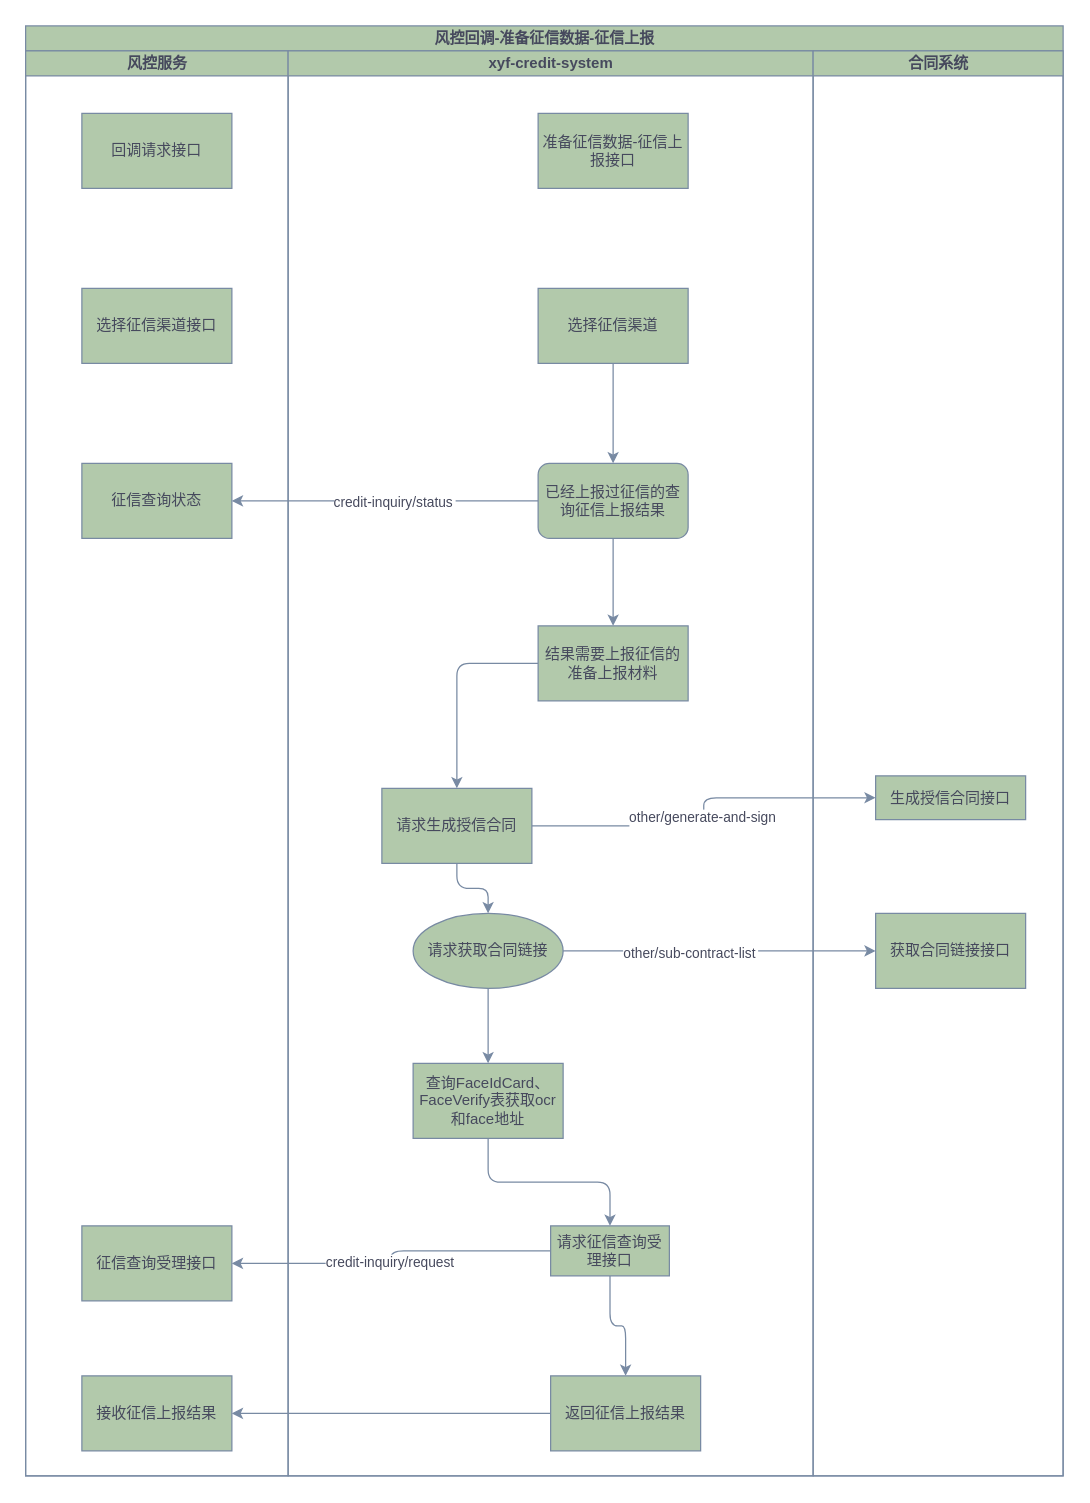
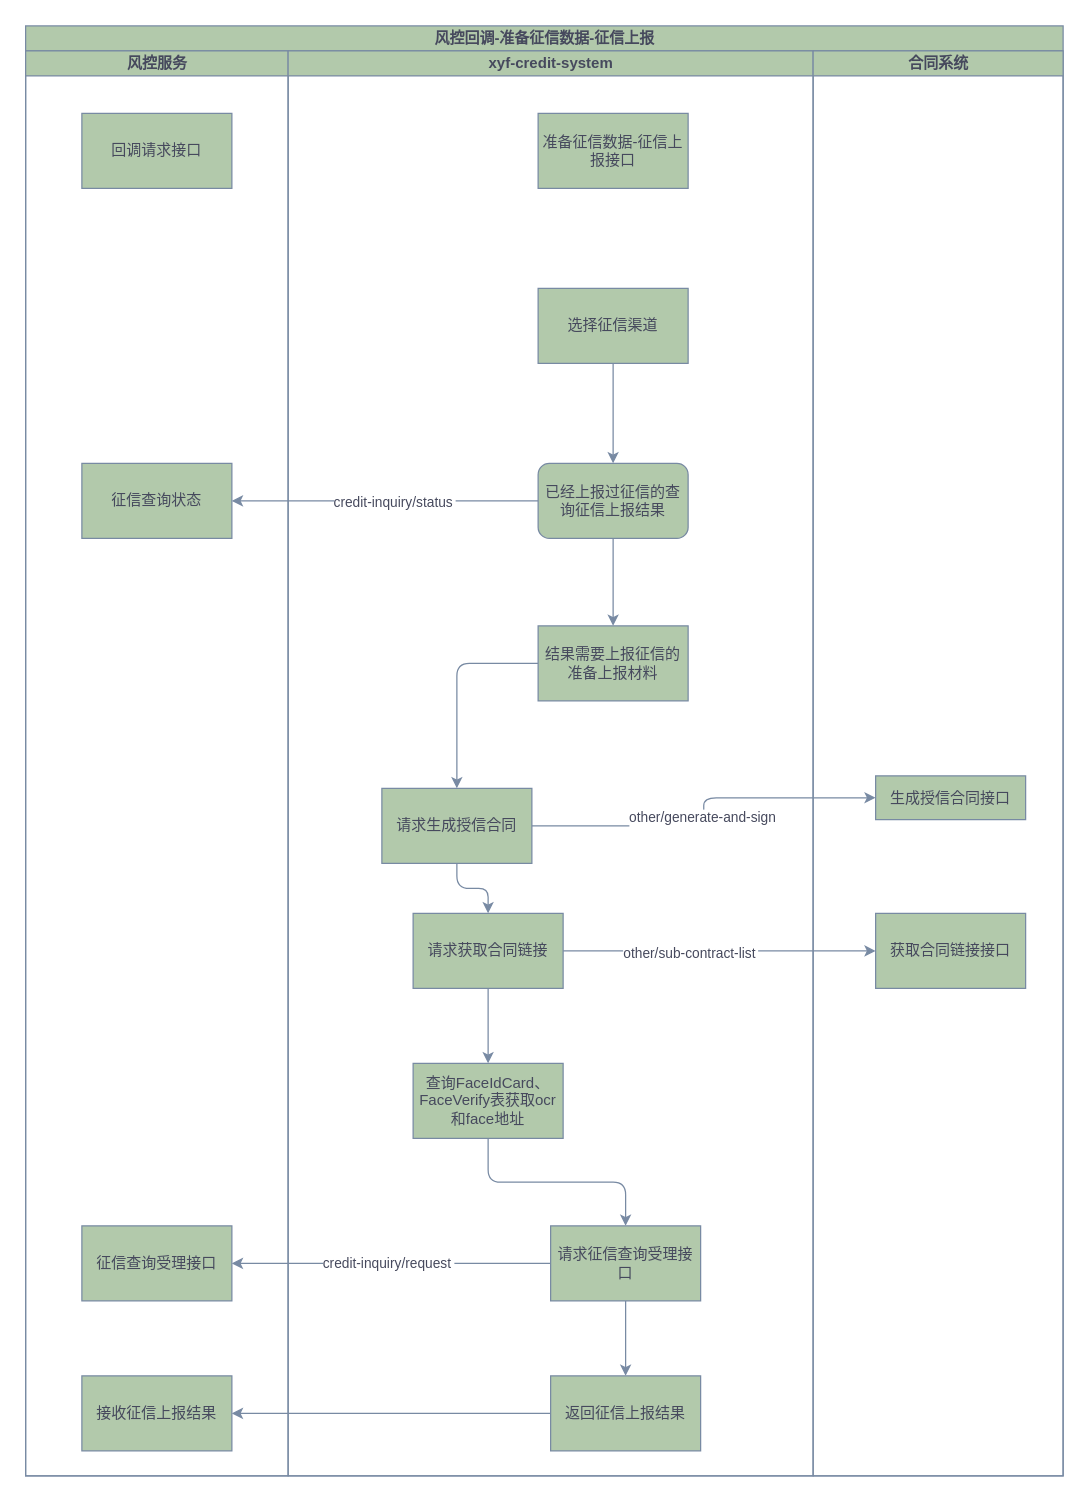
(157, 326) -> none
(488, 951) -> (488, 951)
(610, 1251) -> (626, 1263)
